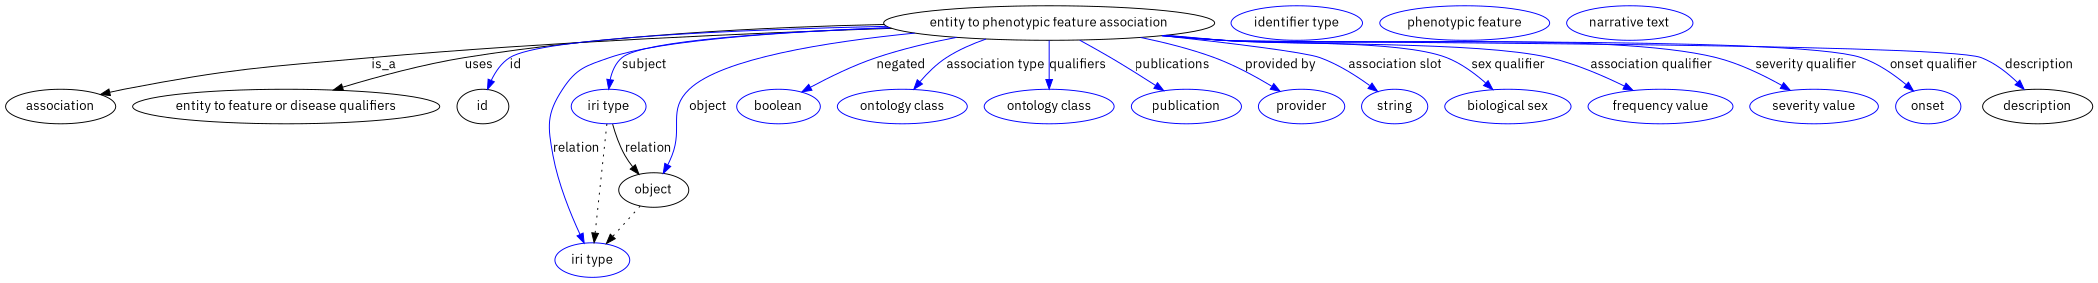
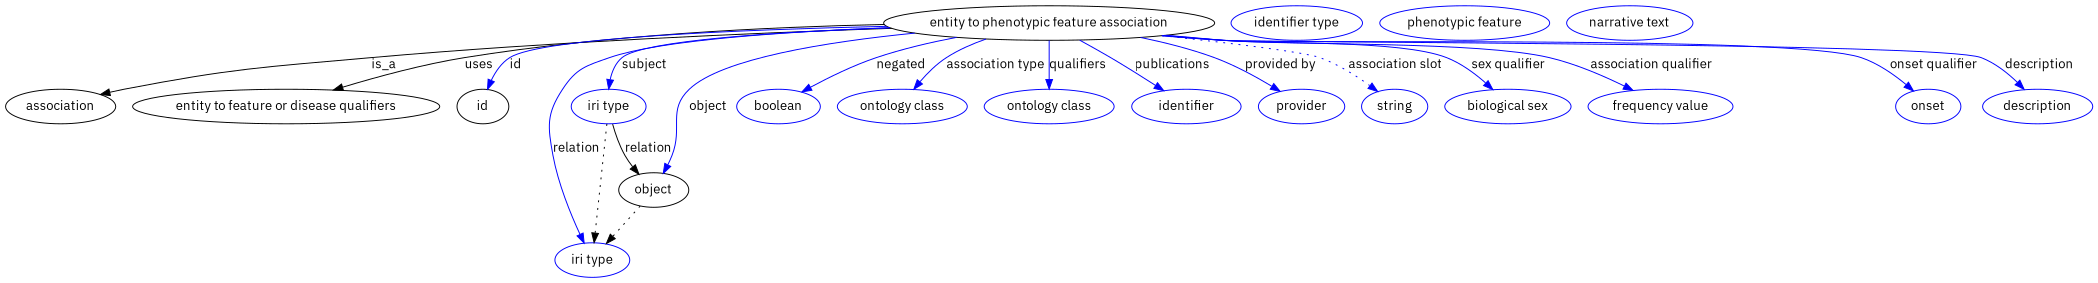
(1270, 49) -> (1270, 49)
(1186, 107) -> (1186, 107)
(1814, 107) -> none
(2038, 107) -> (2038, 107)
